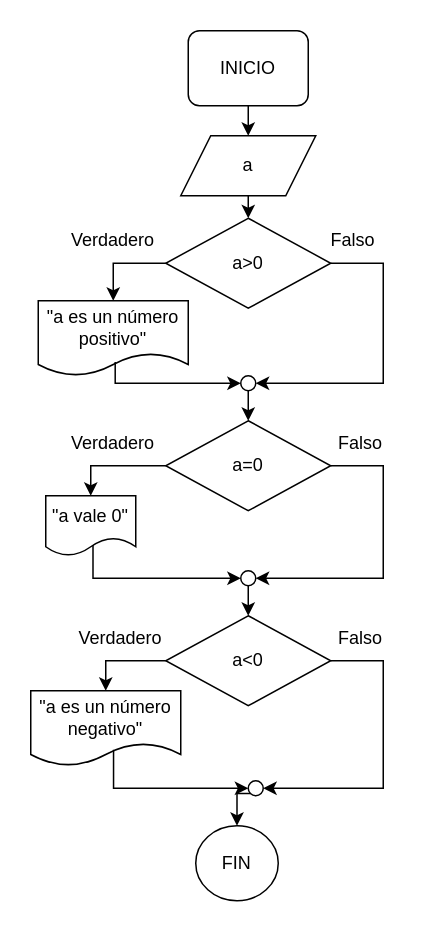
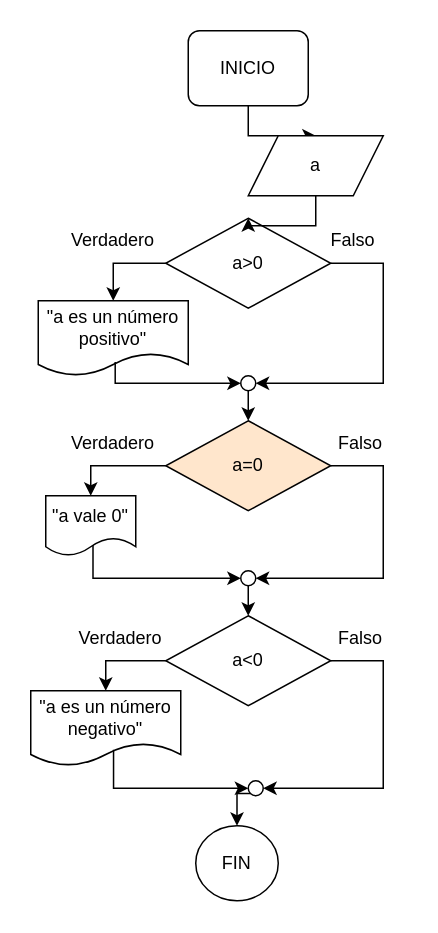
(248, 166) -> (316, 166)
(248, 466) -> (248, 466)
